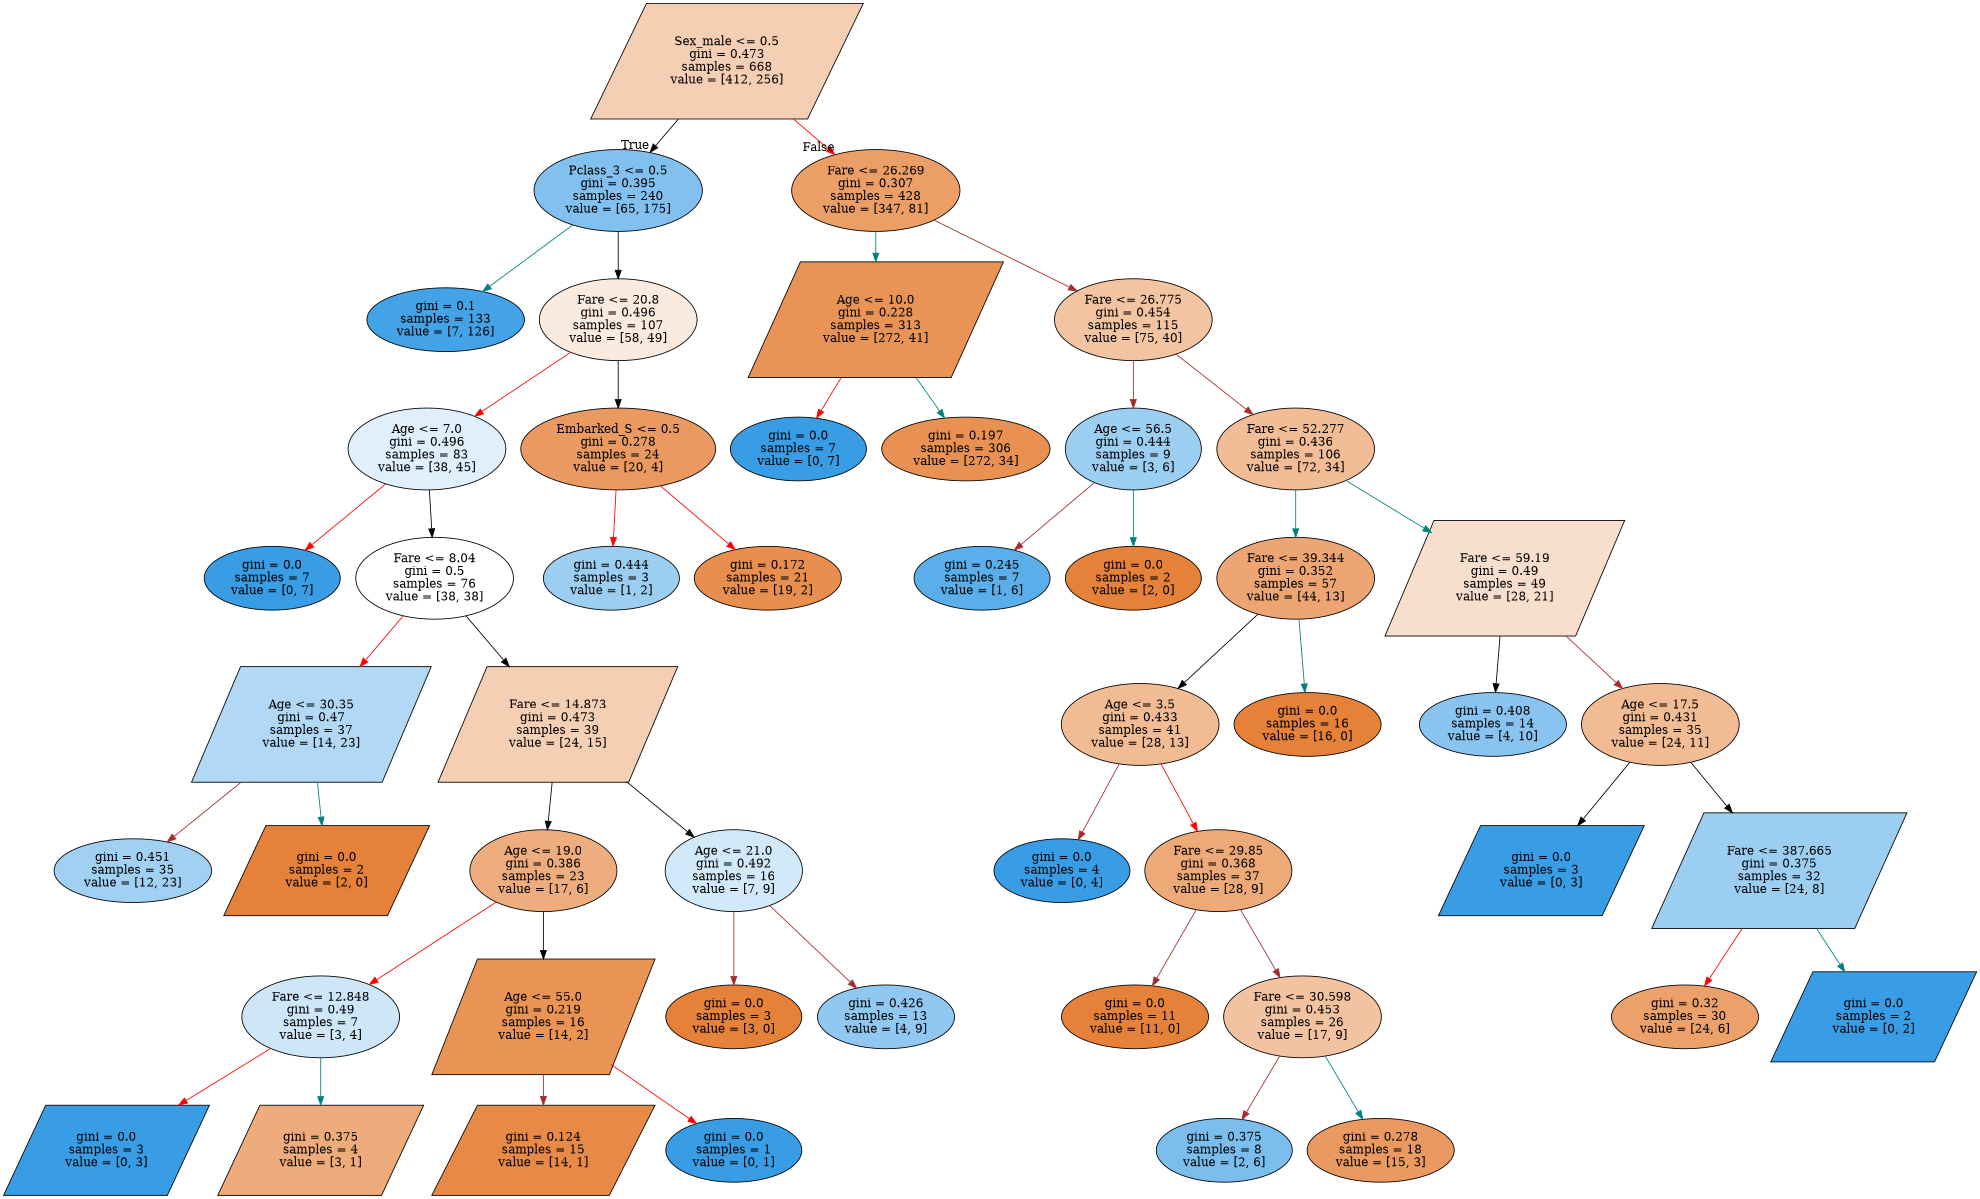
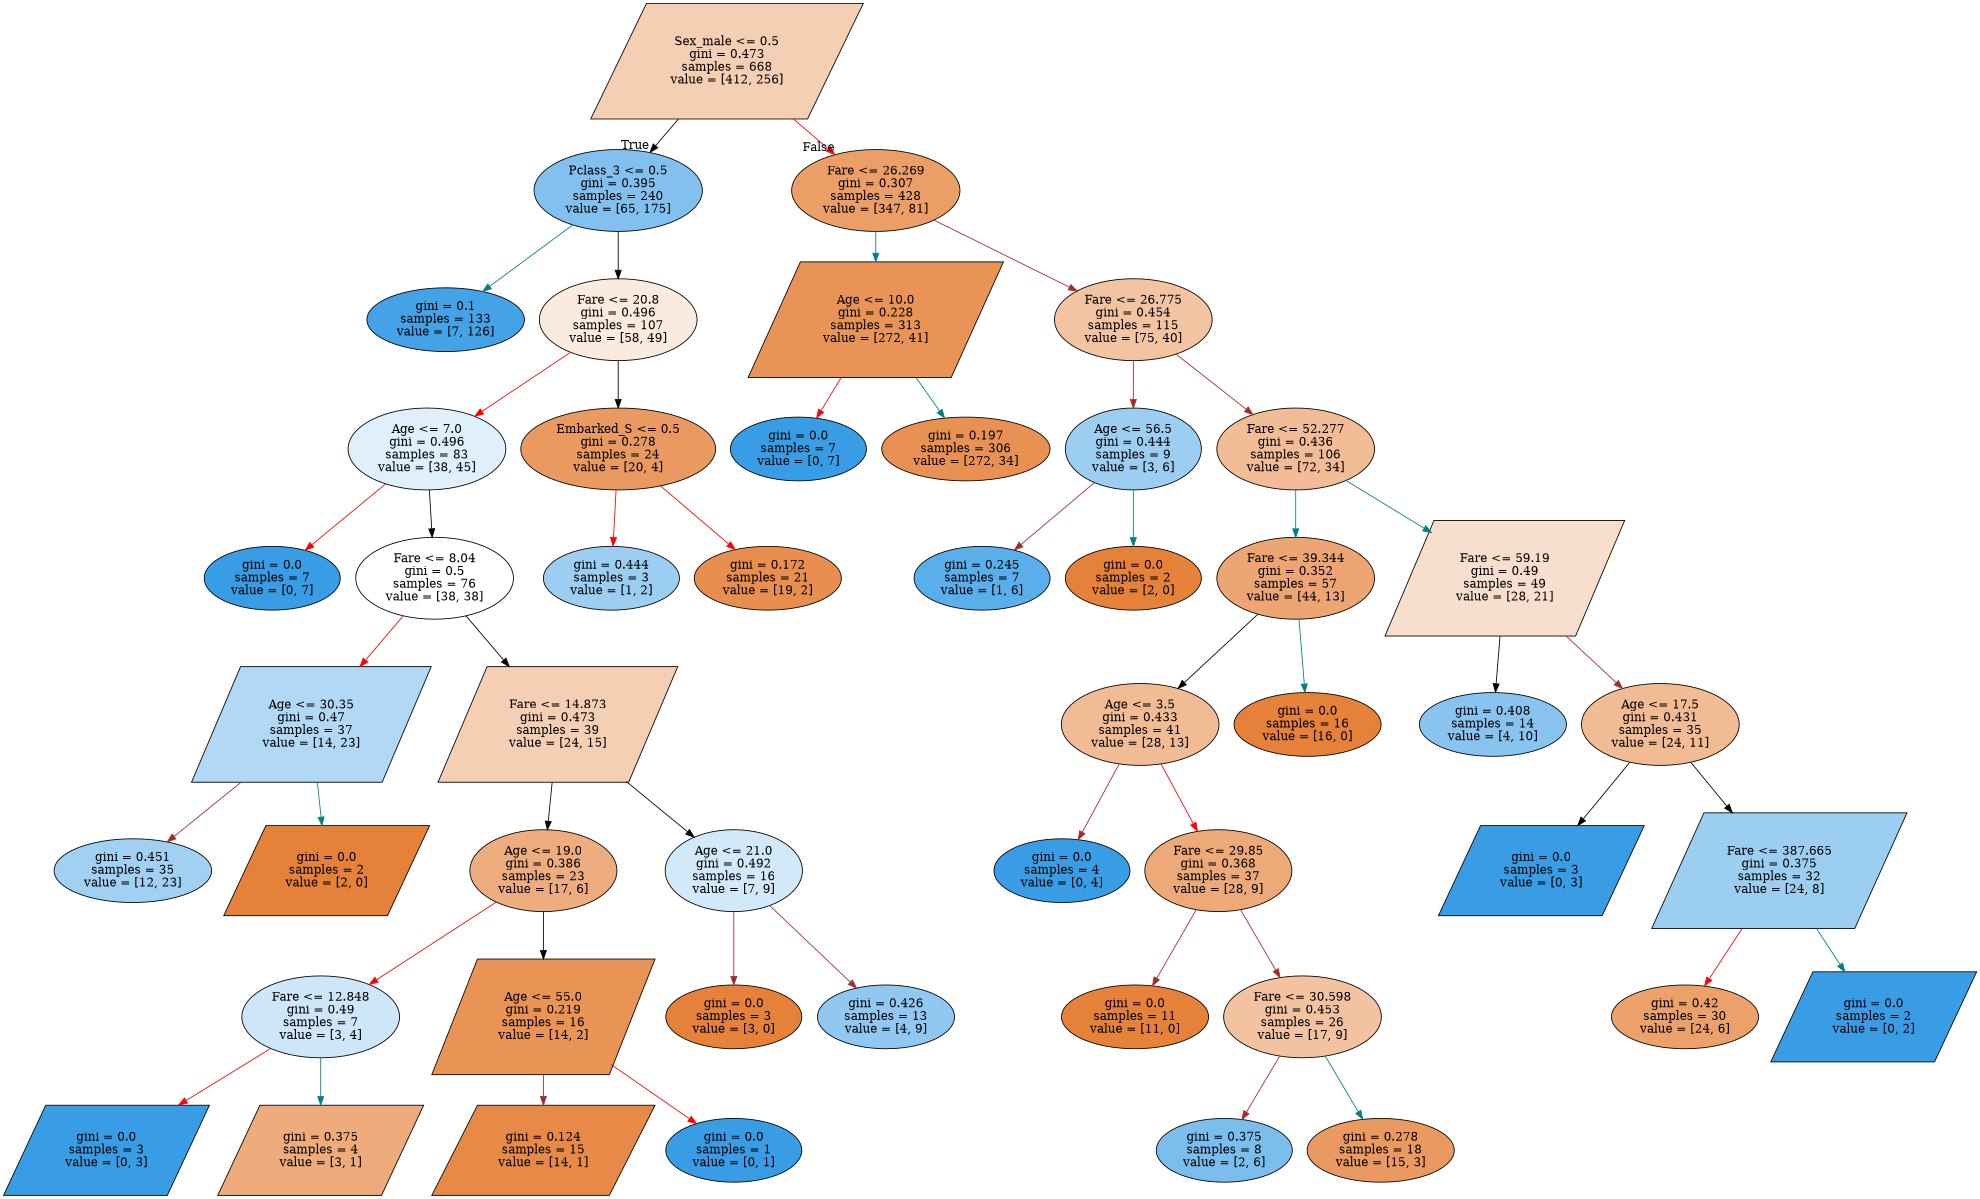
(1685, 1017) -> (1685, 1017)
